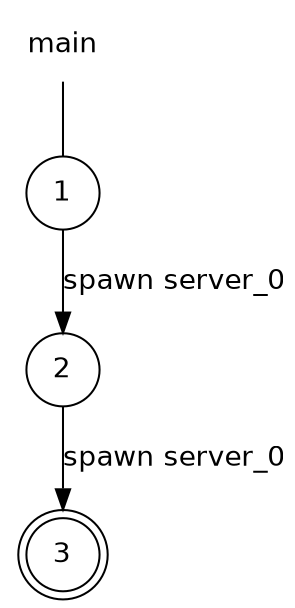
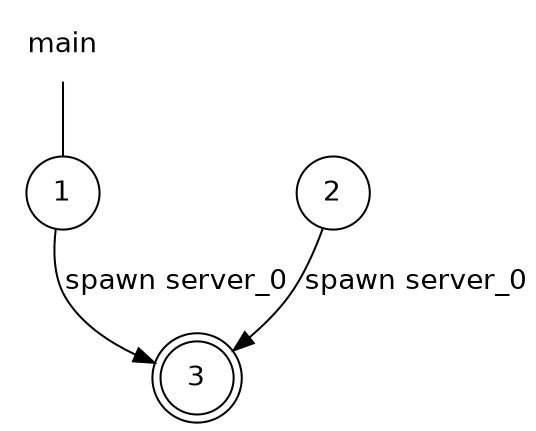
(63, 271) -> (72, 307)
